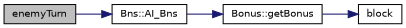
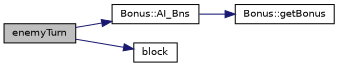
(149, 14) -> (155, 14)
(335, 14) -> (100, 43)
